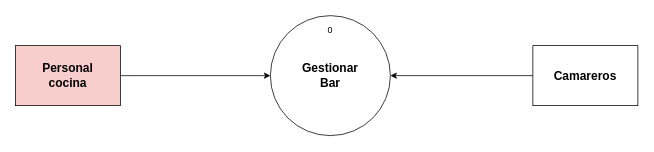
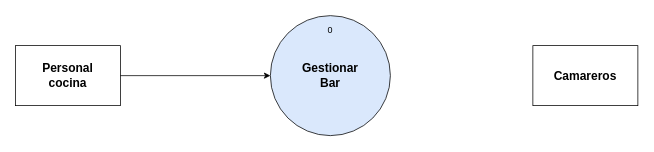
(68, 75) -> (68, 75)
(330, 75) -> (330, 75)
(465, 75) -> none
